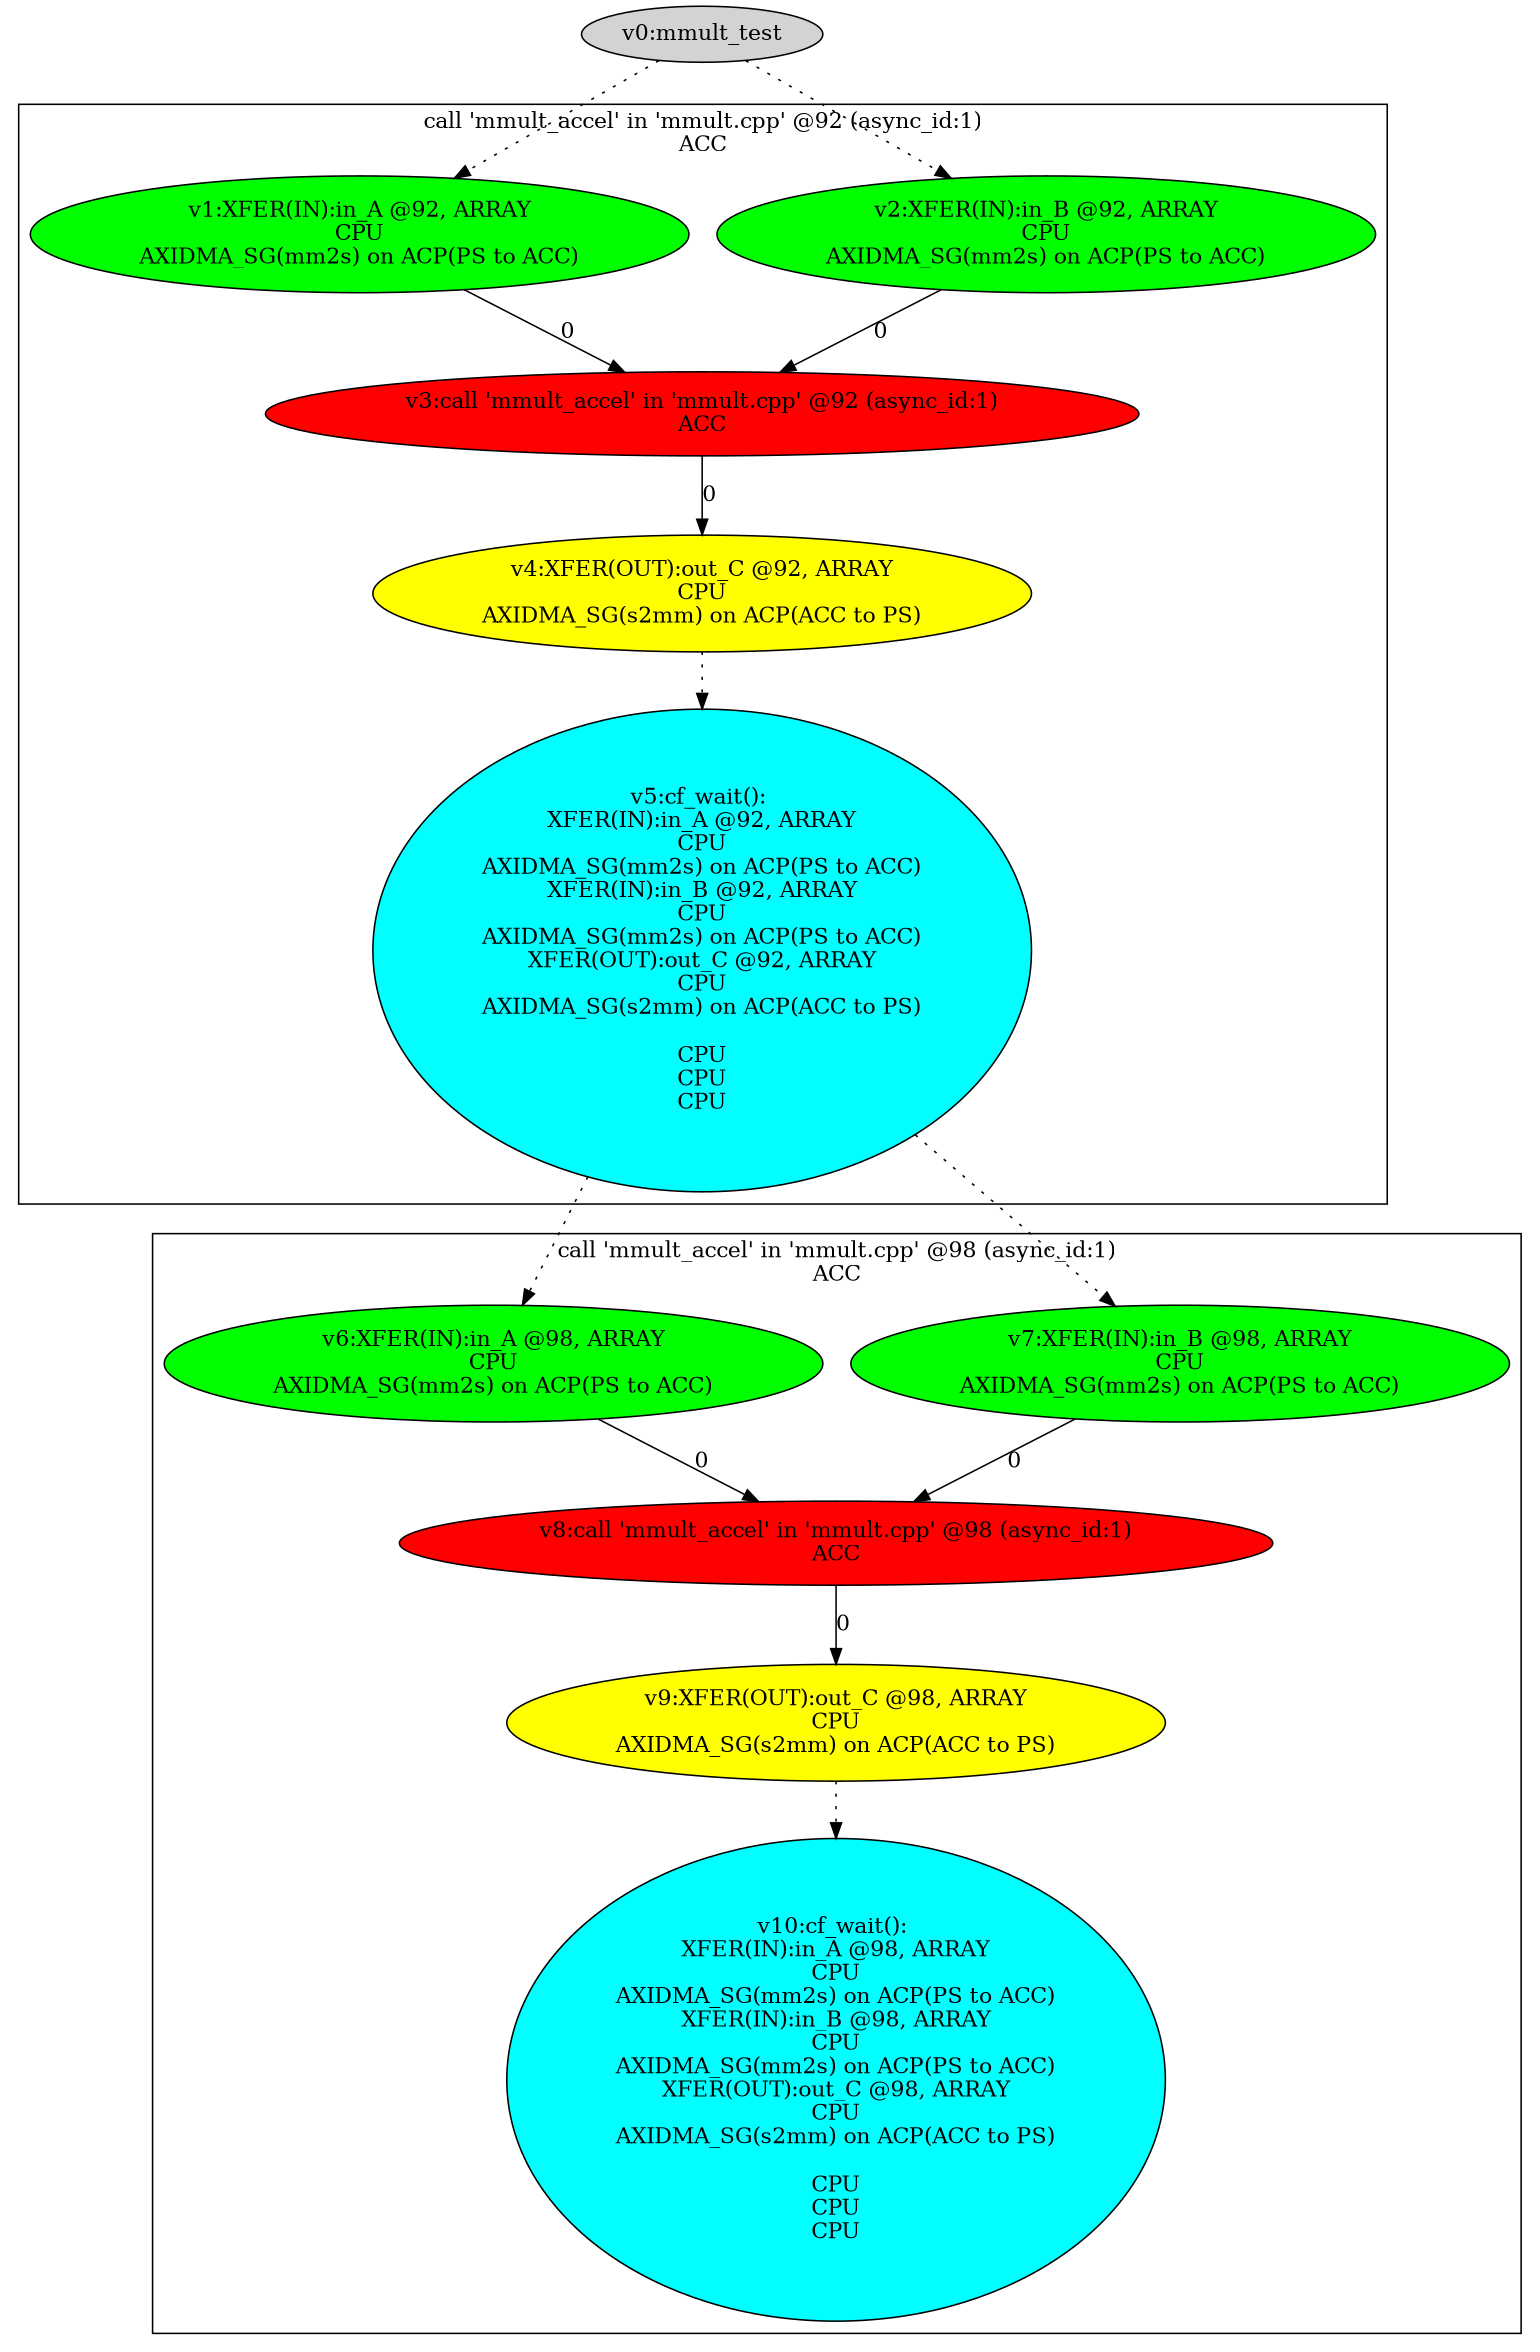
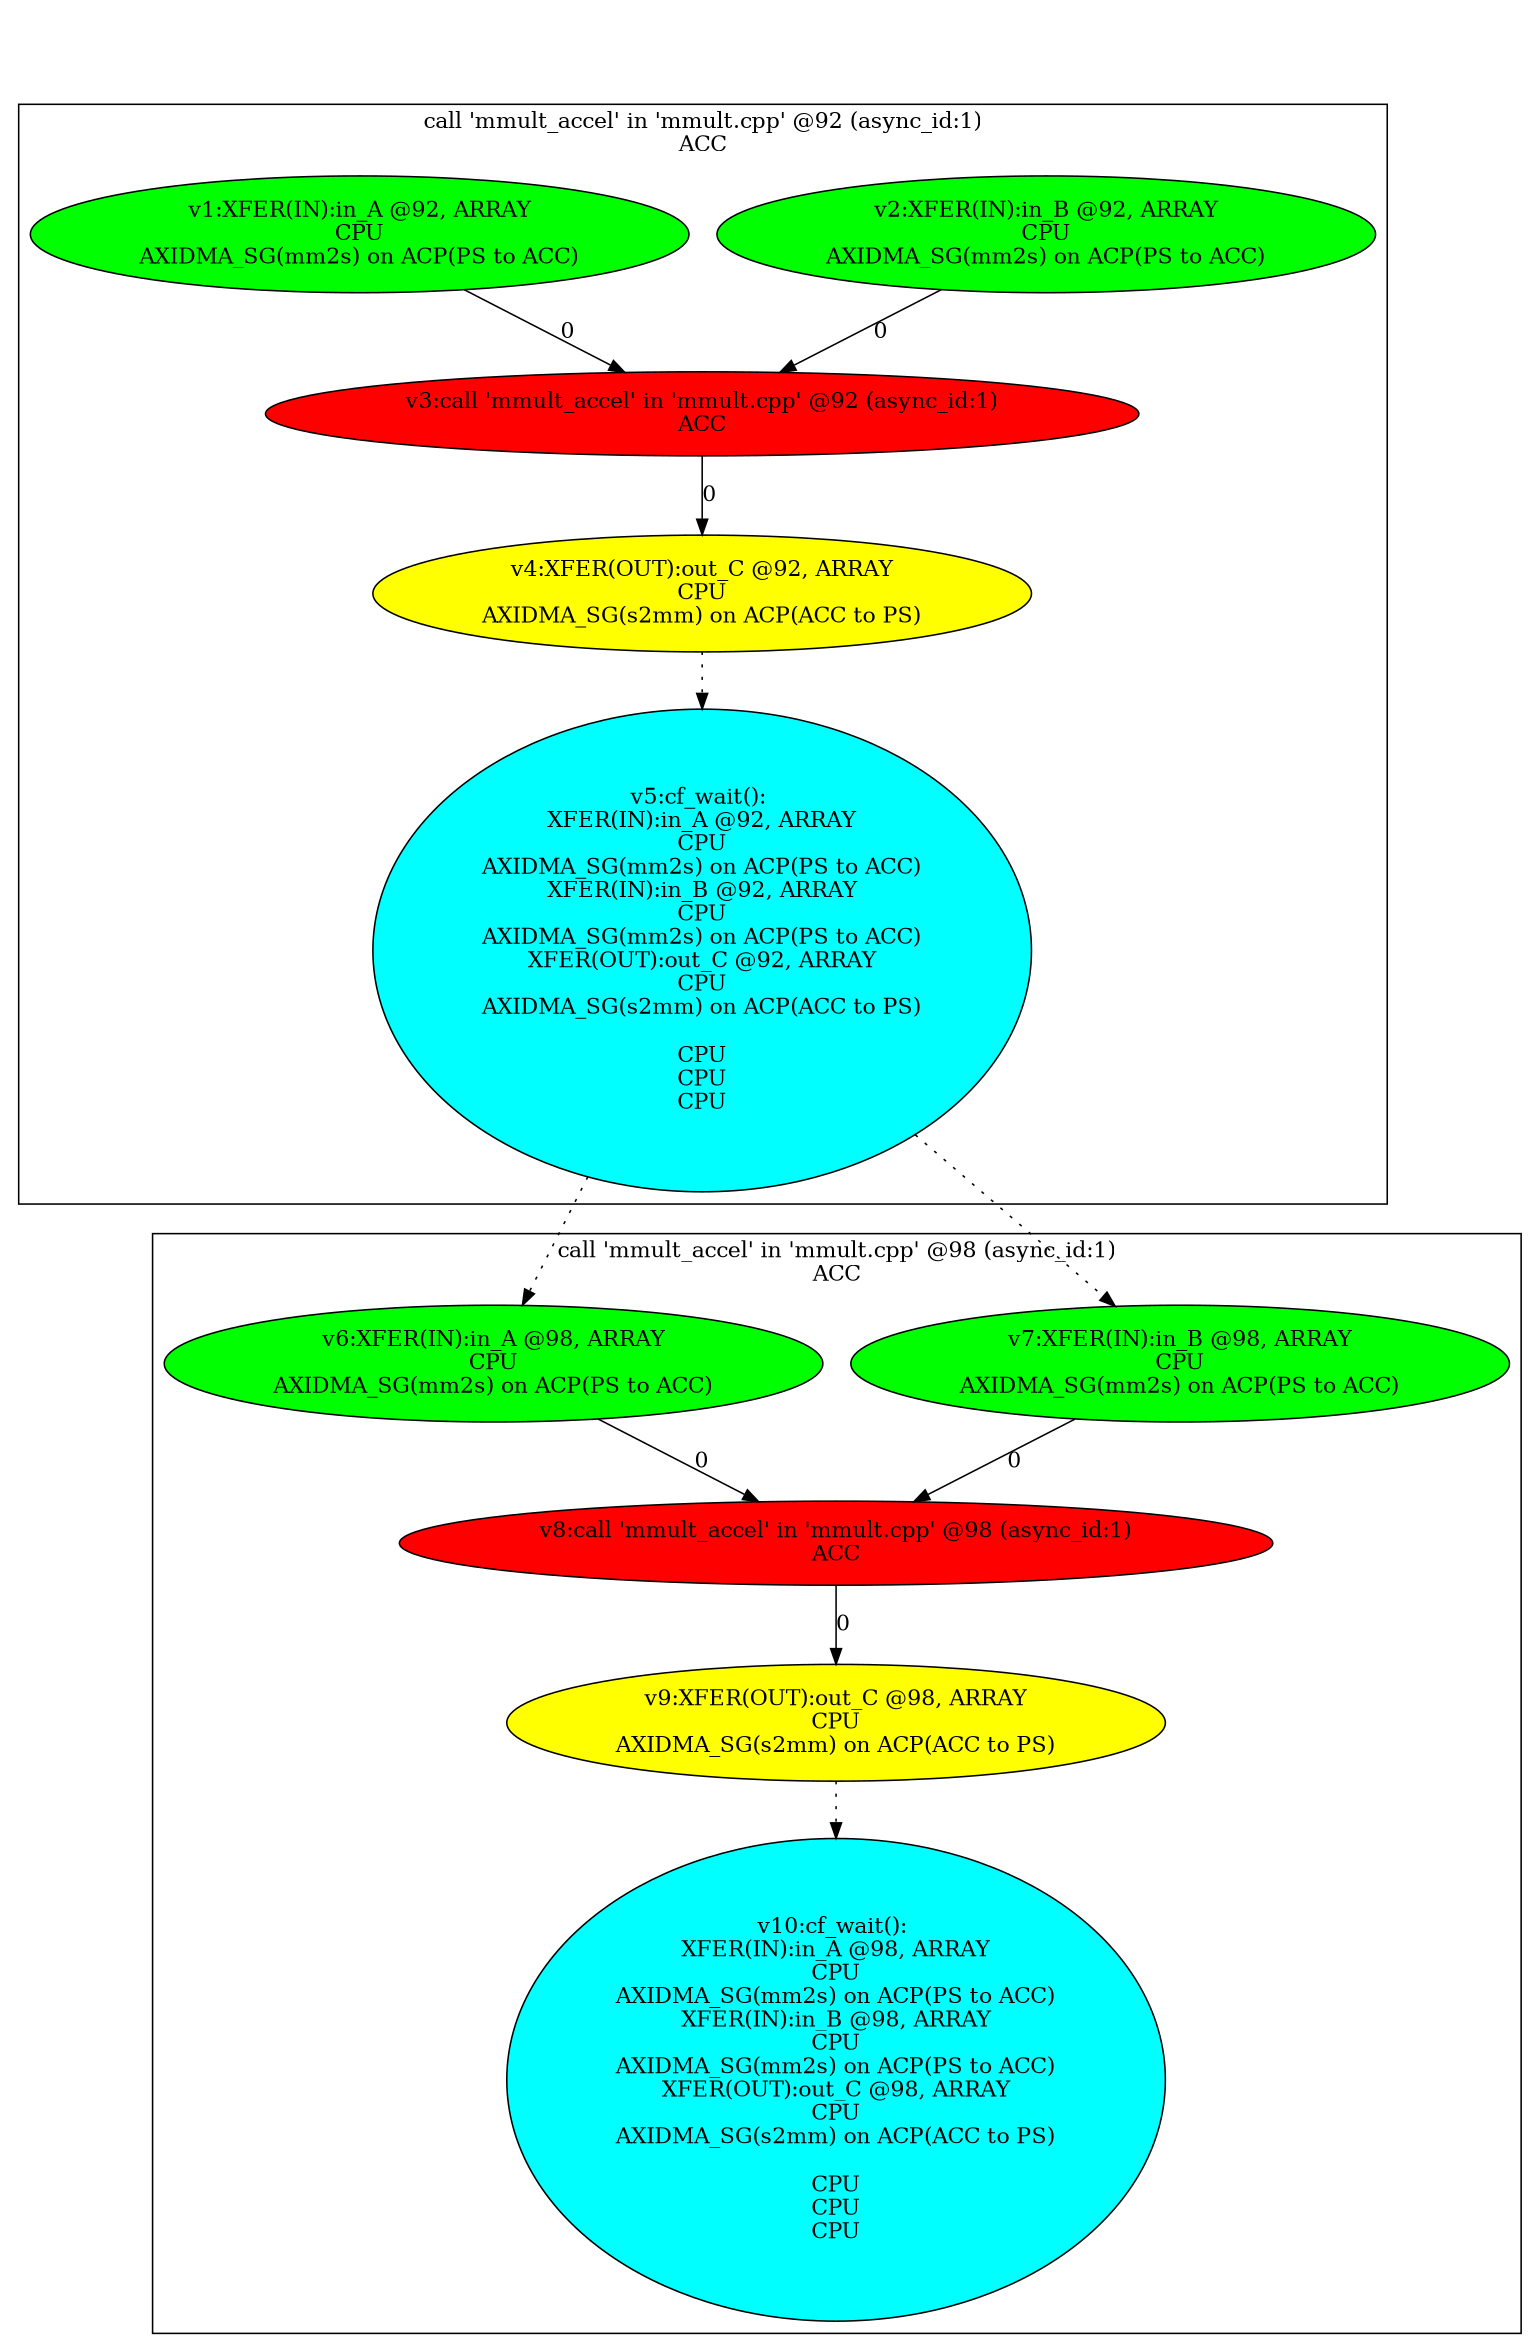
(702, 34) -> none
